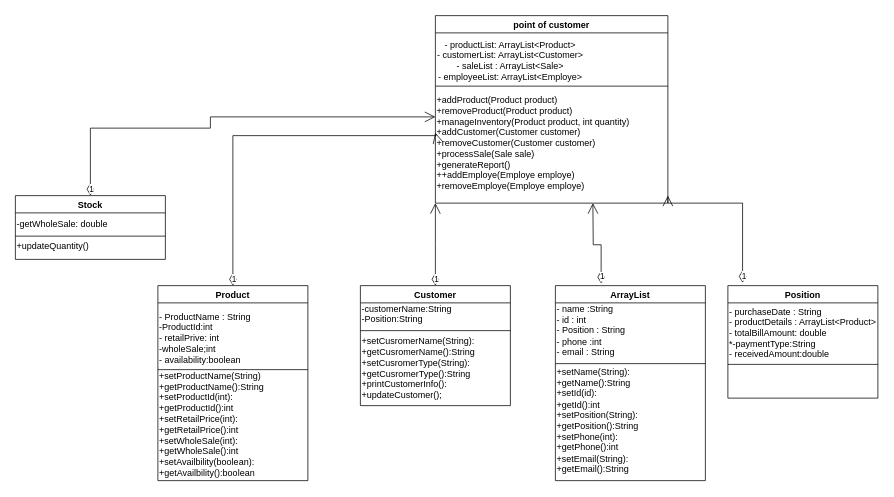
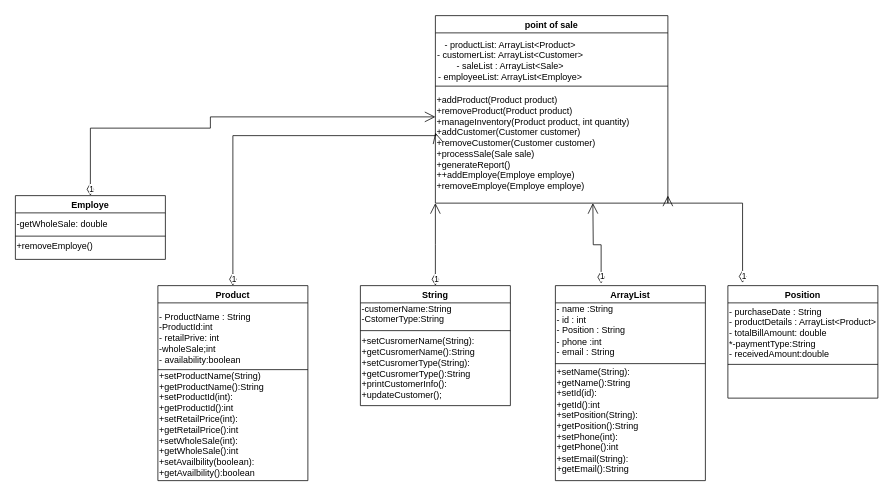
(551, 24) -> (551, 24)
(90, 204) -> (90, 204)
(59, 251) -> (56, 251)
(435, 294) -> (435, 294)
(410, 319) -> (410, 319)
